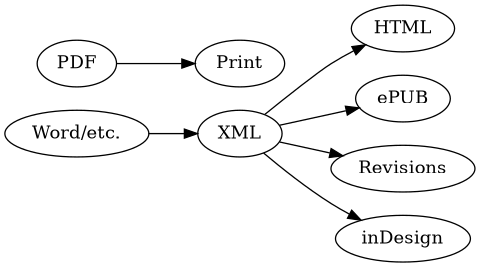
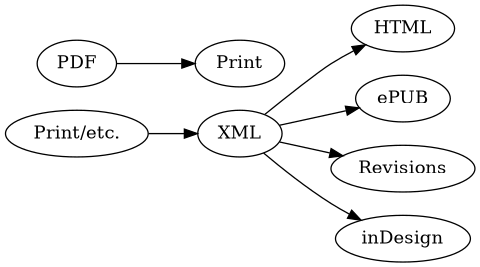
(77, 134) -> (77, 134)
